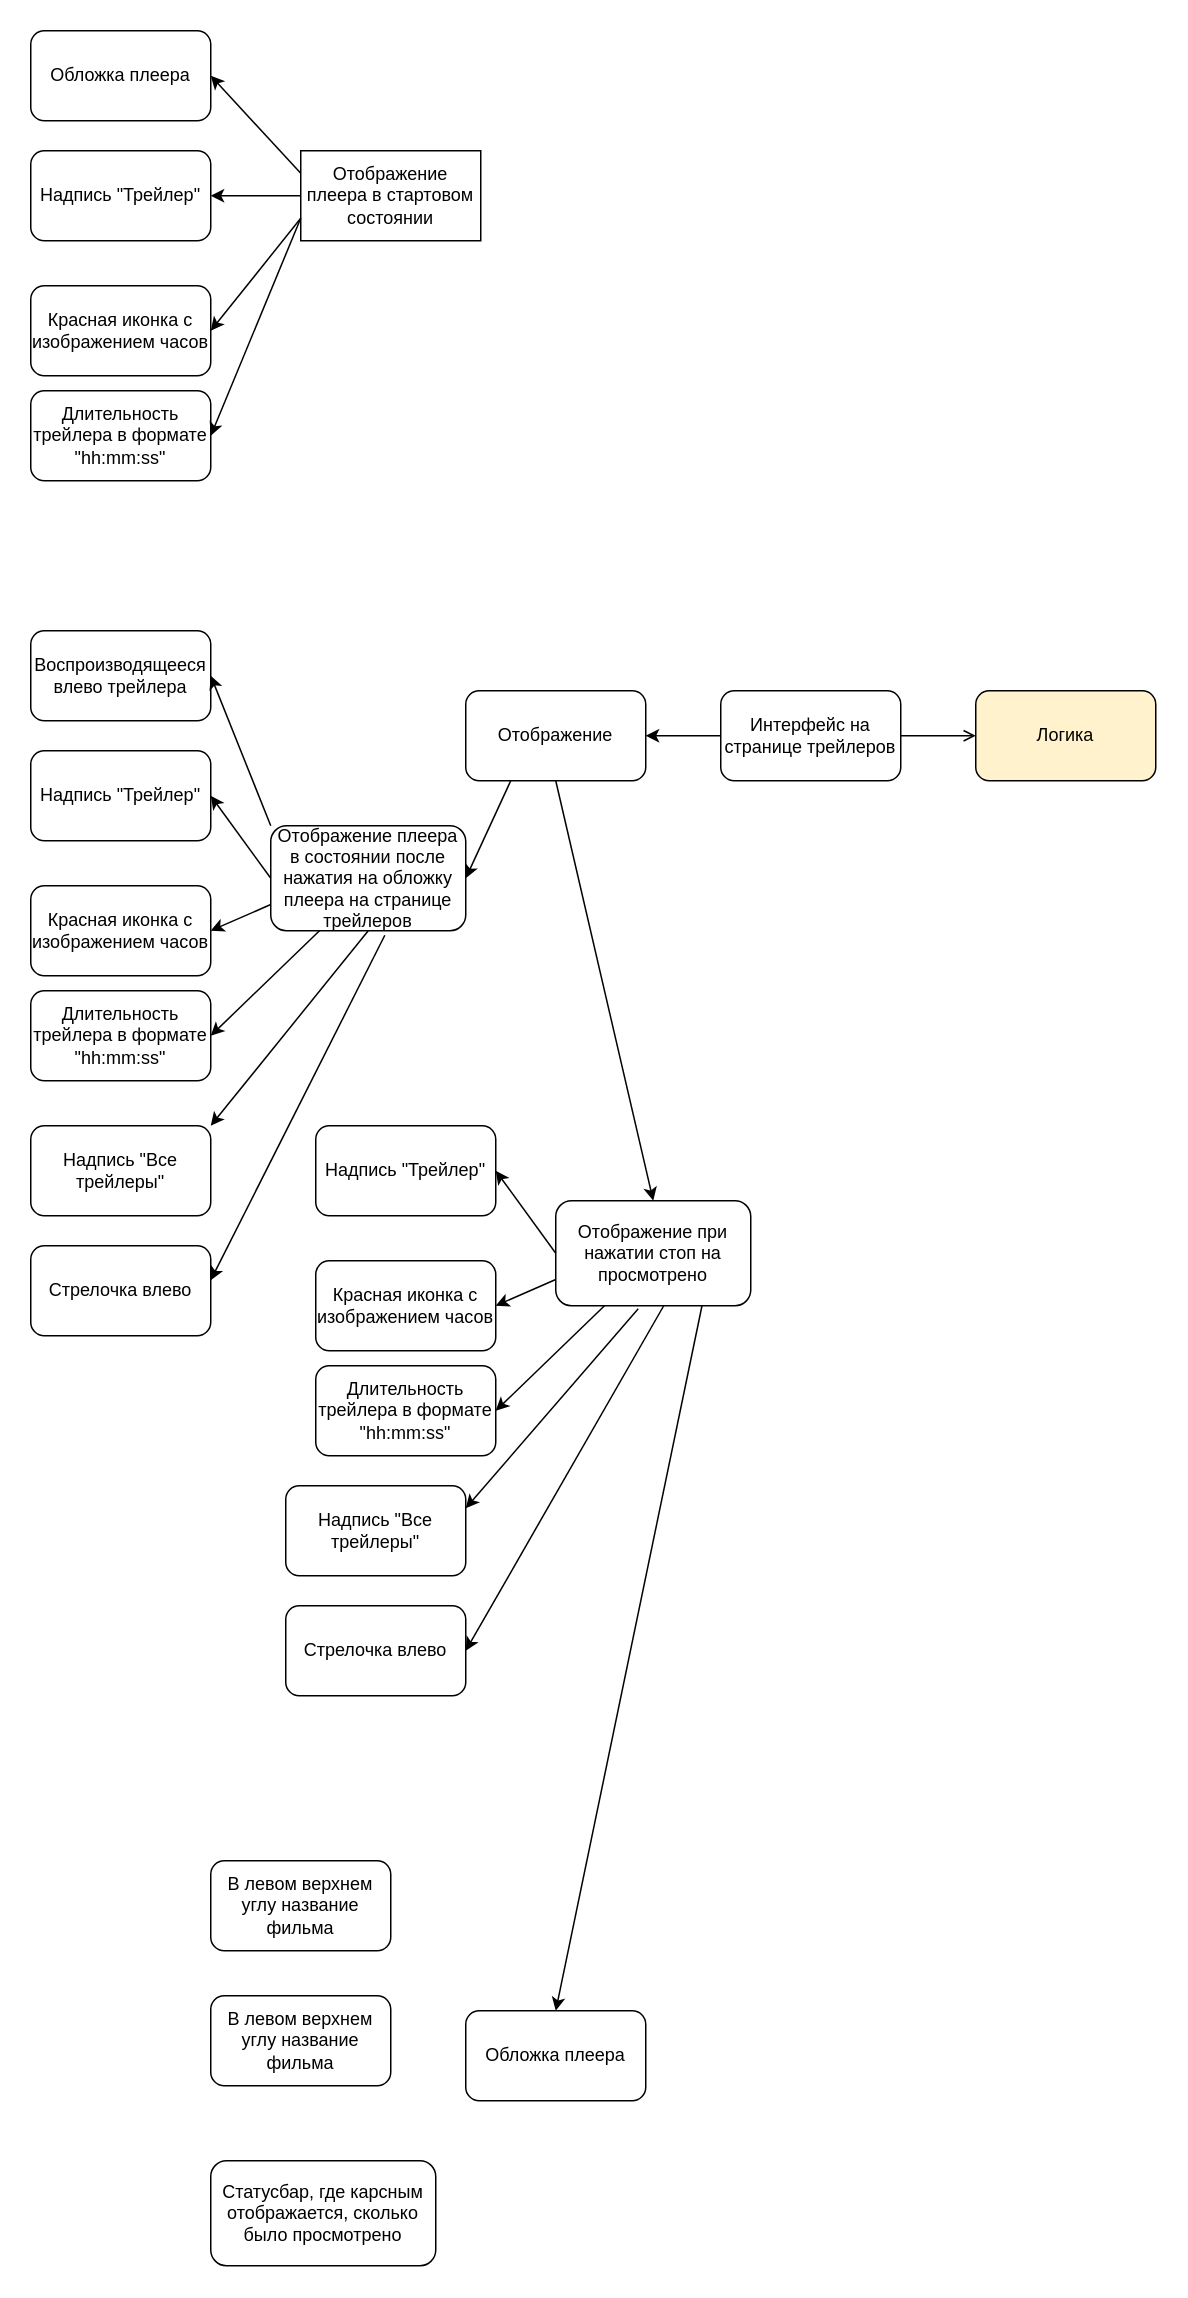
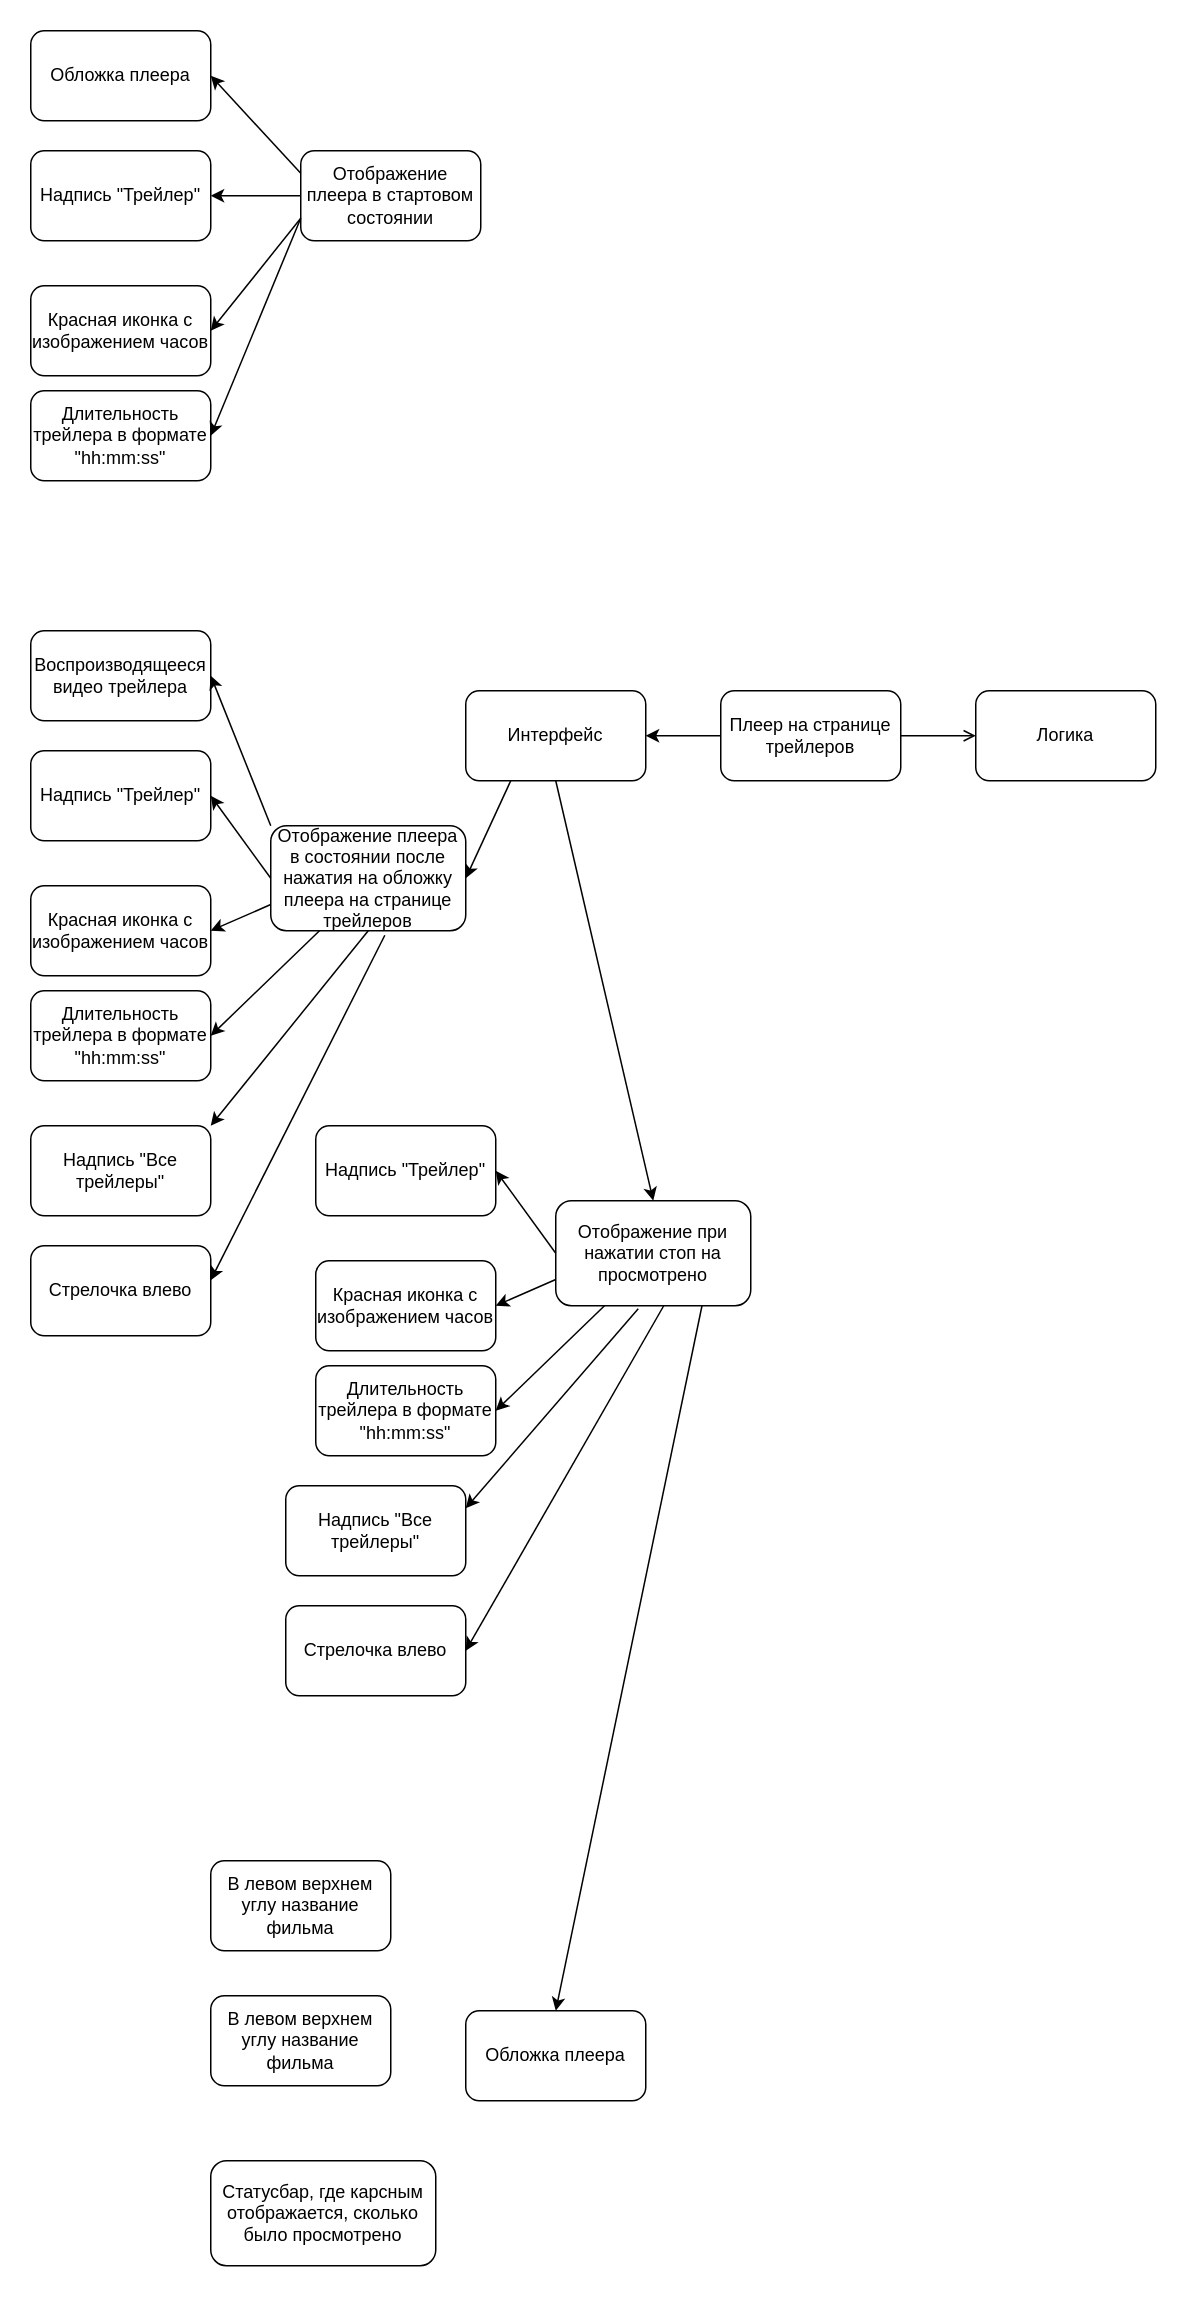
(391, 196) -> (391, 196)
(121, 676) -> (121, 676)
(556, 736) -> (556, 736)
(811, 736) -> (811, 736)
(1066, 736) -> (1066, 736)
